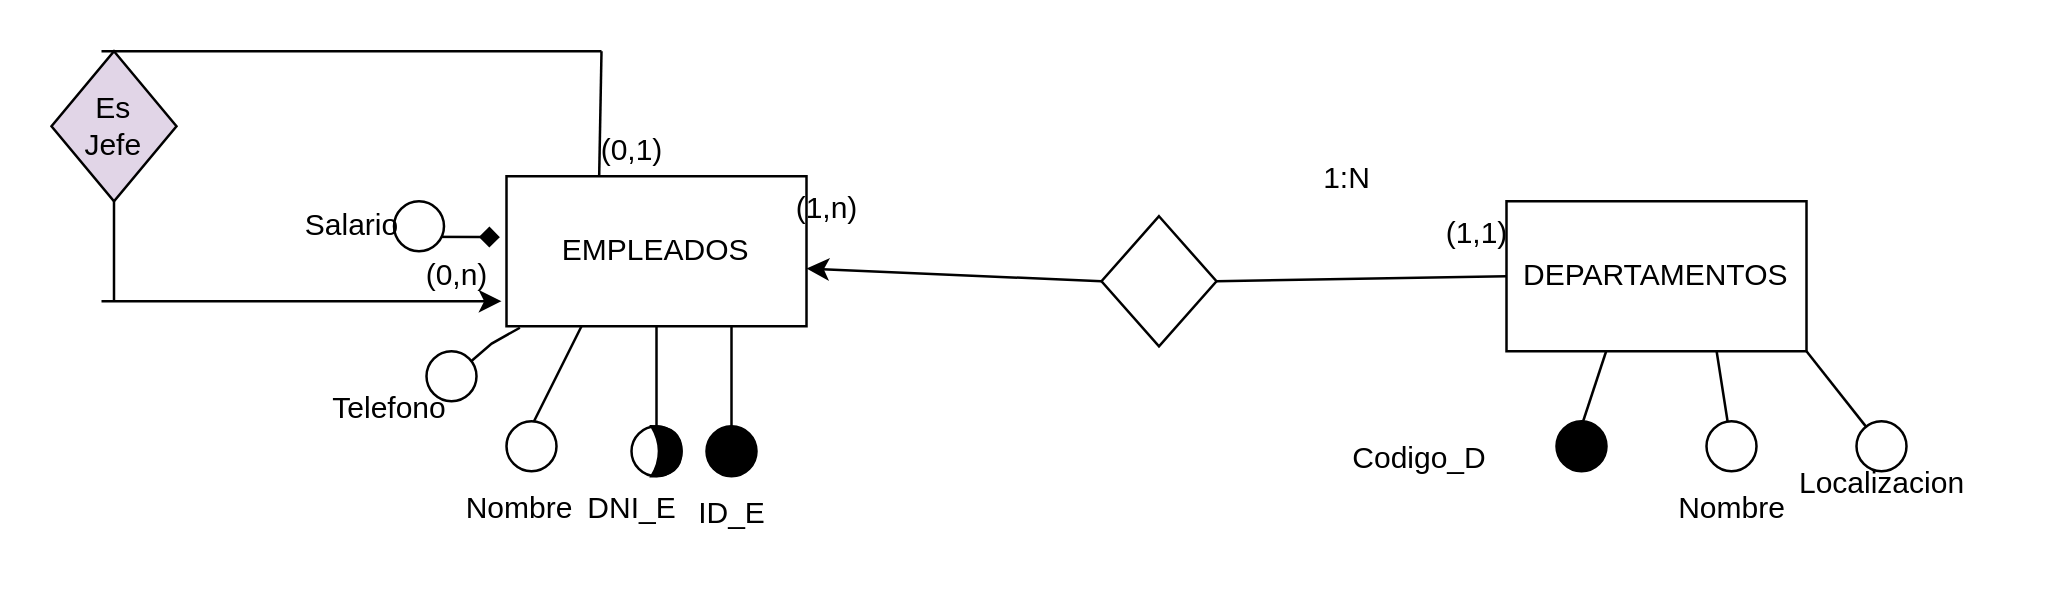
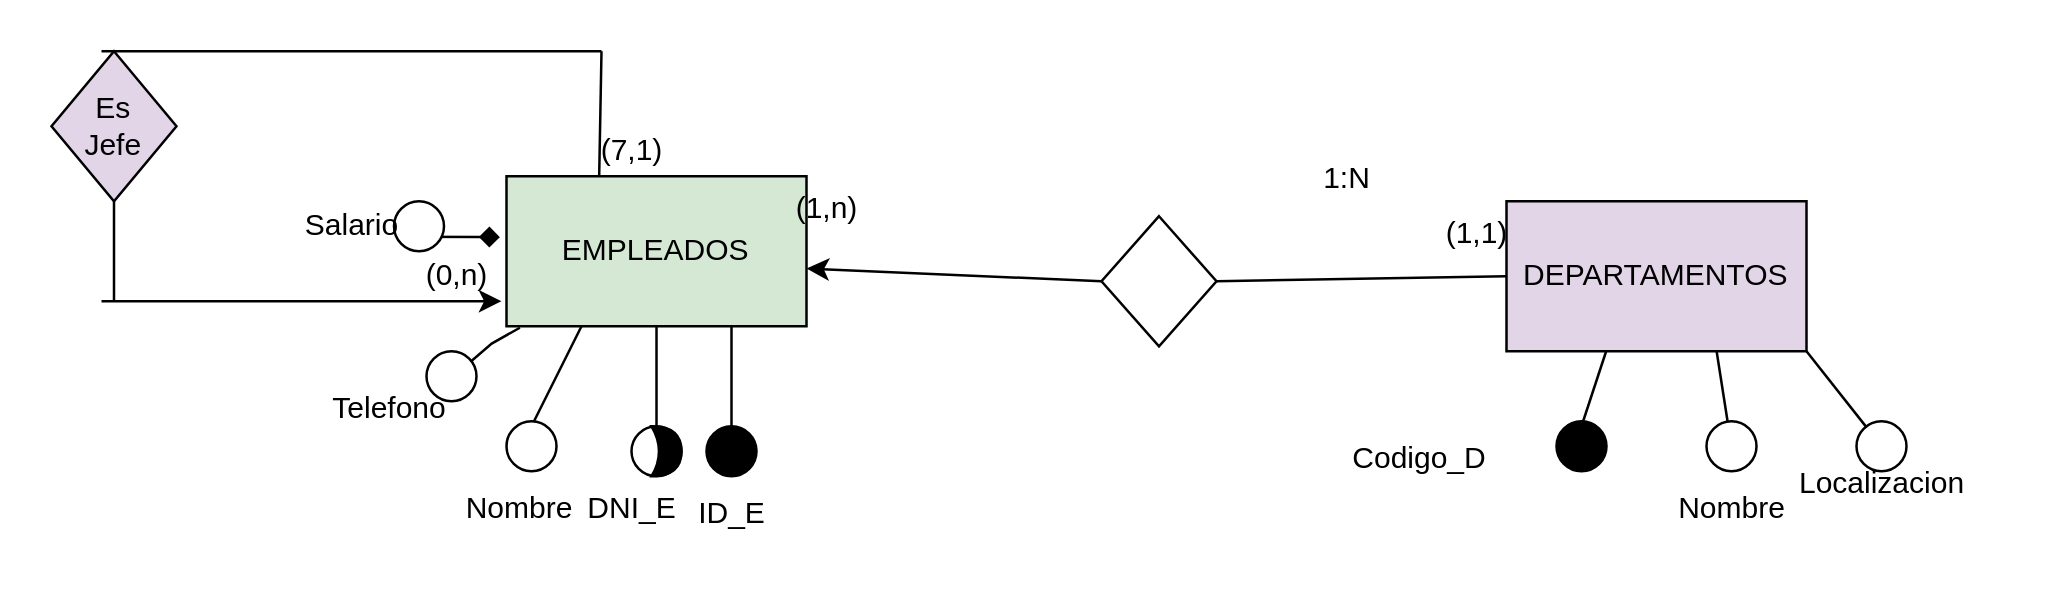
(633, 151) -> (633, 151)
(656, 251) -> (656, 251)
(1656, 276) -> (1656, 276)
